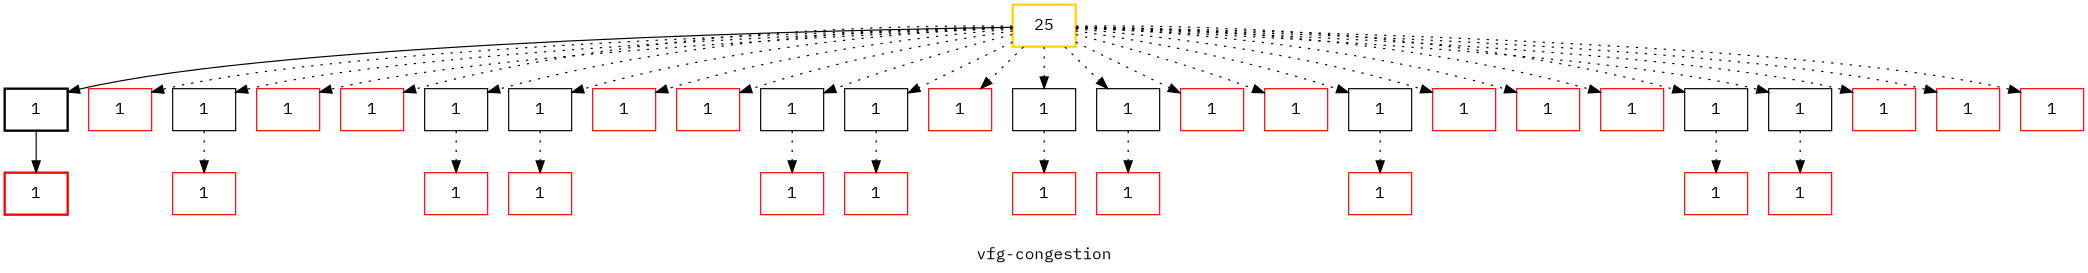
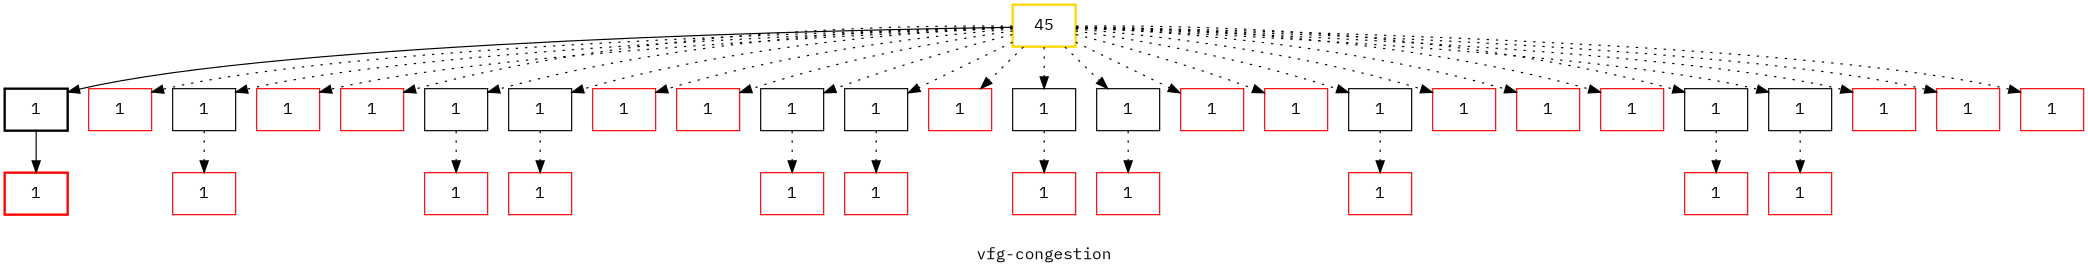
(1044, 26) -> (1044, 26)
